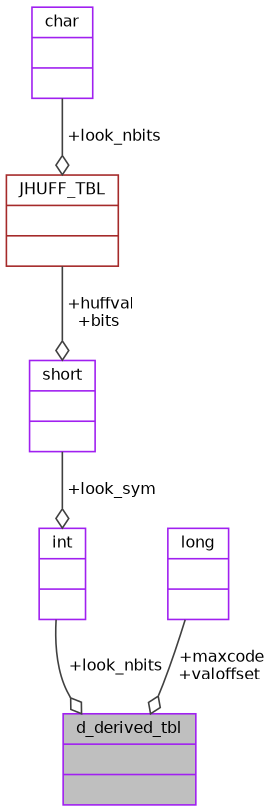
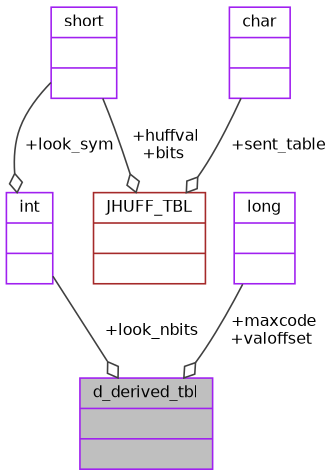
(112, 137) -> (277, 145)
(62, 303) -> (117, 136)
